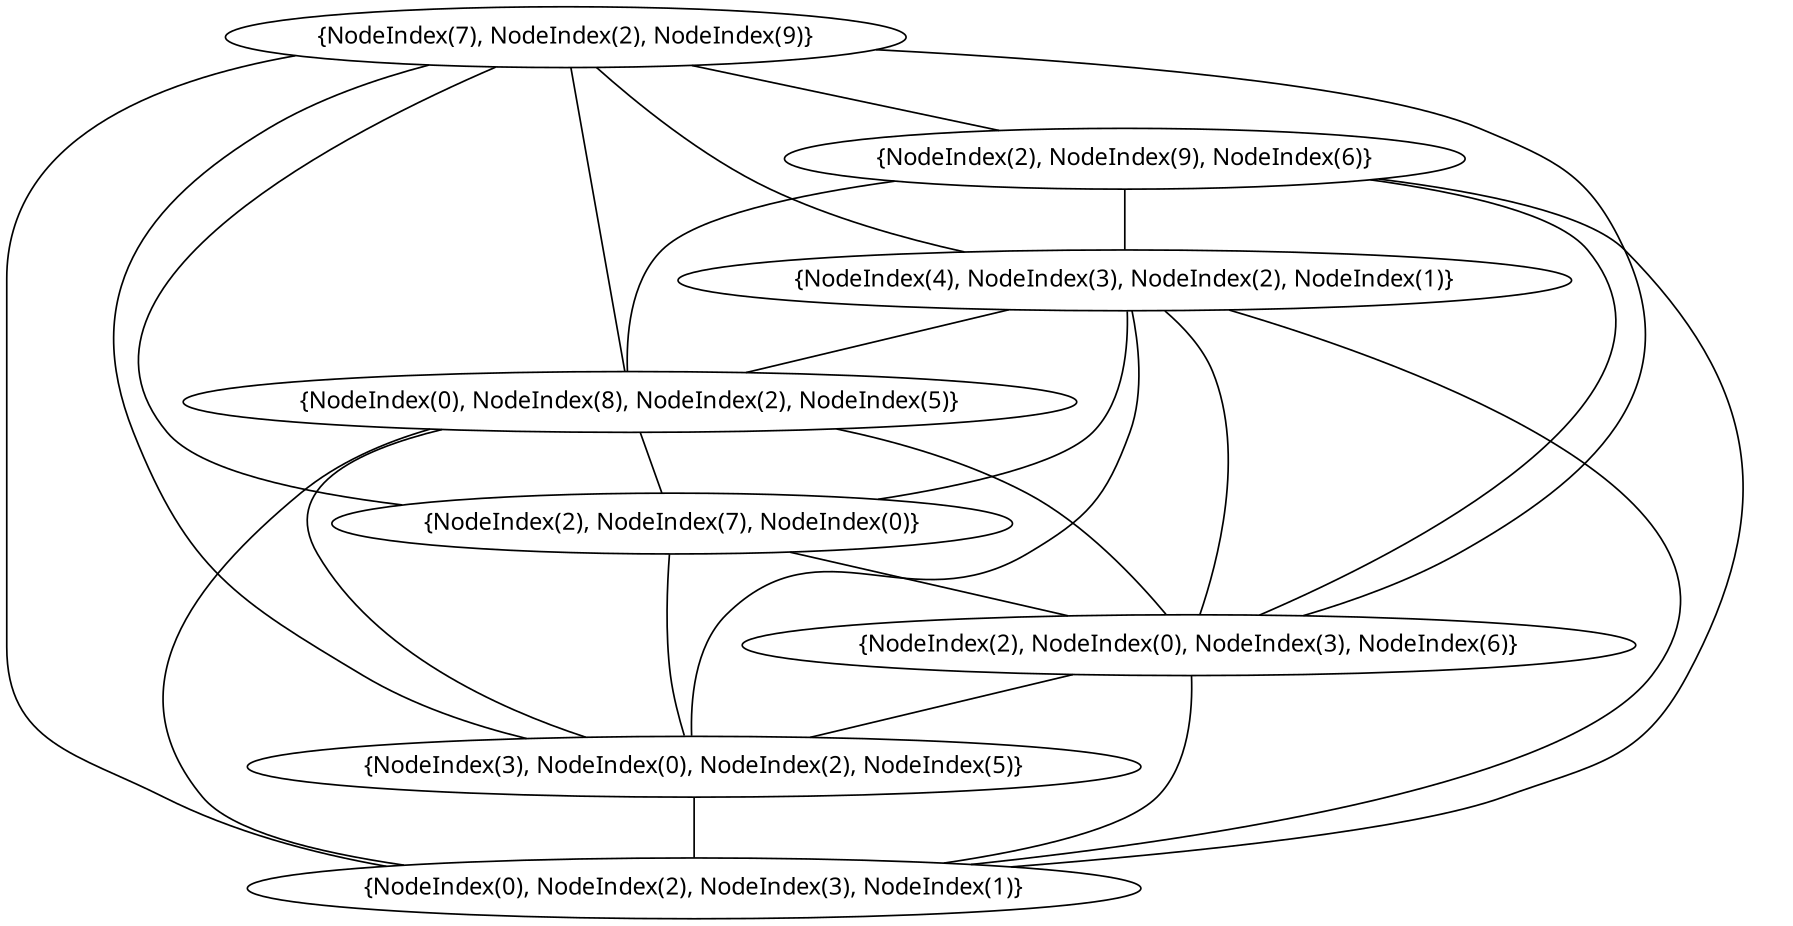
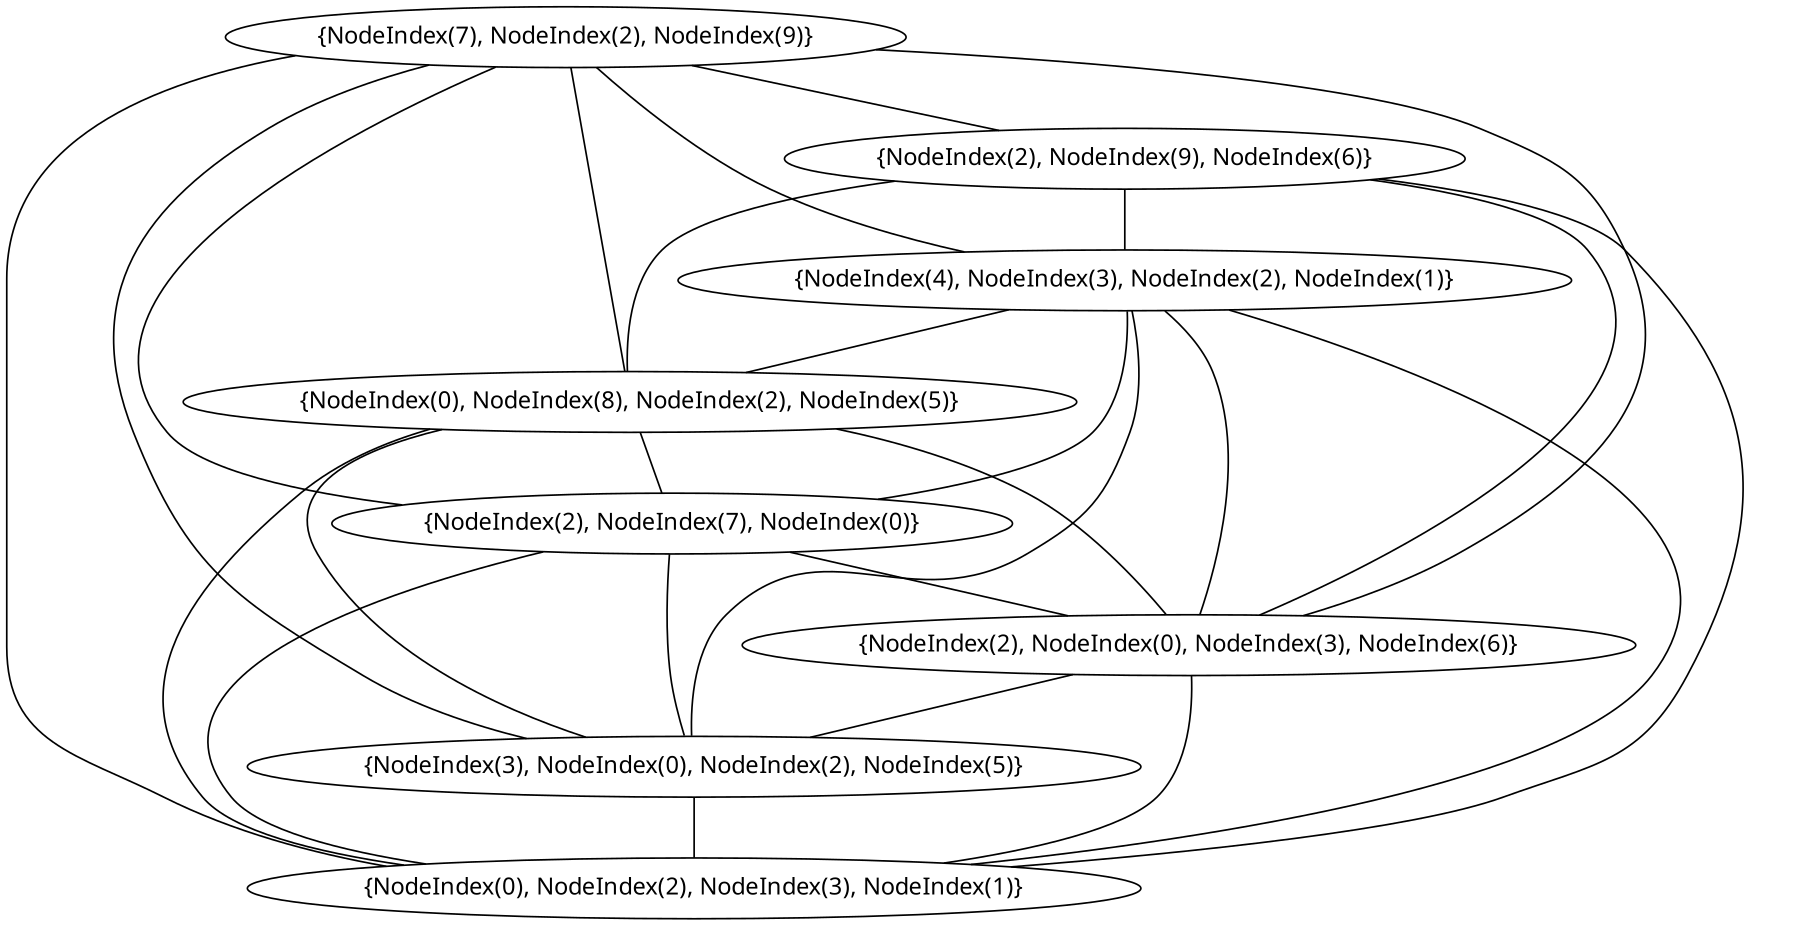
none -> (237, 683)
